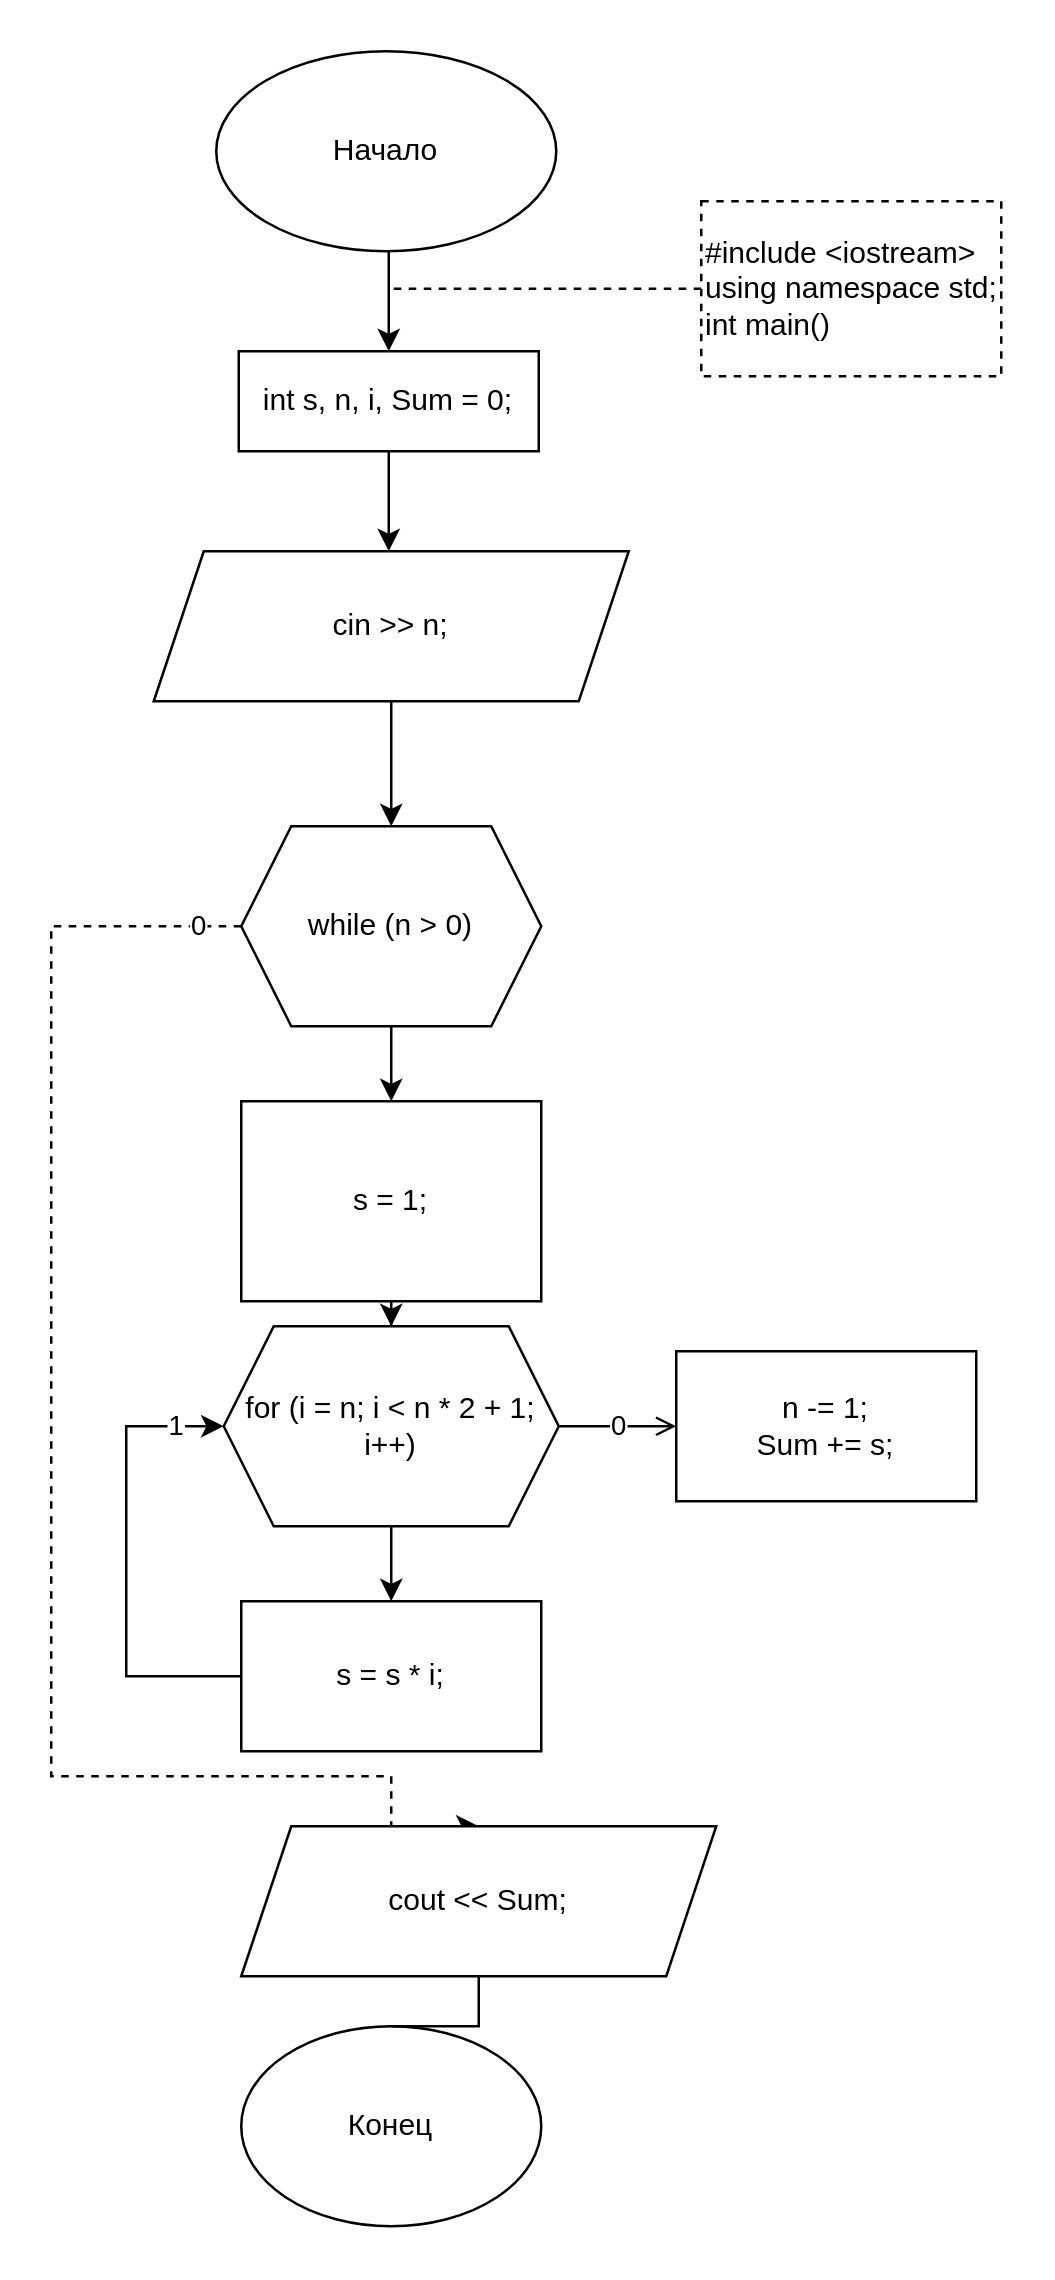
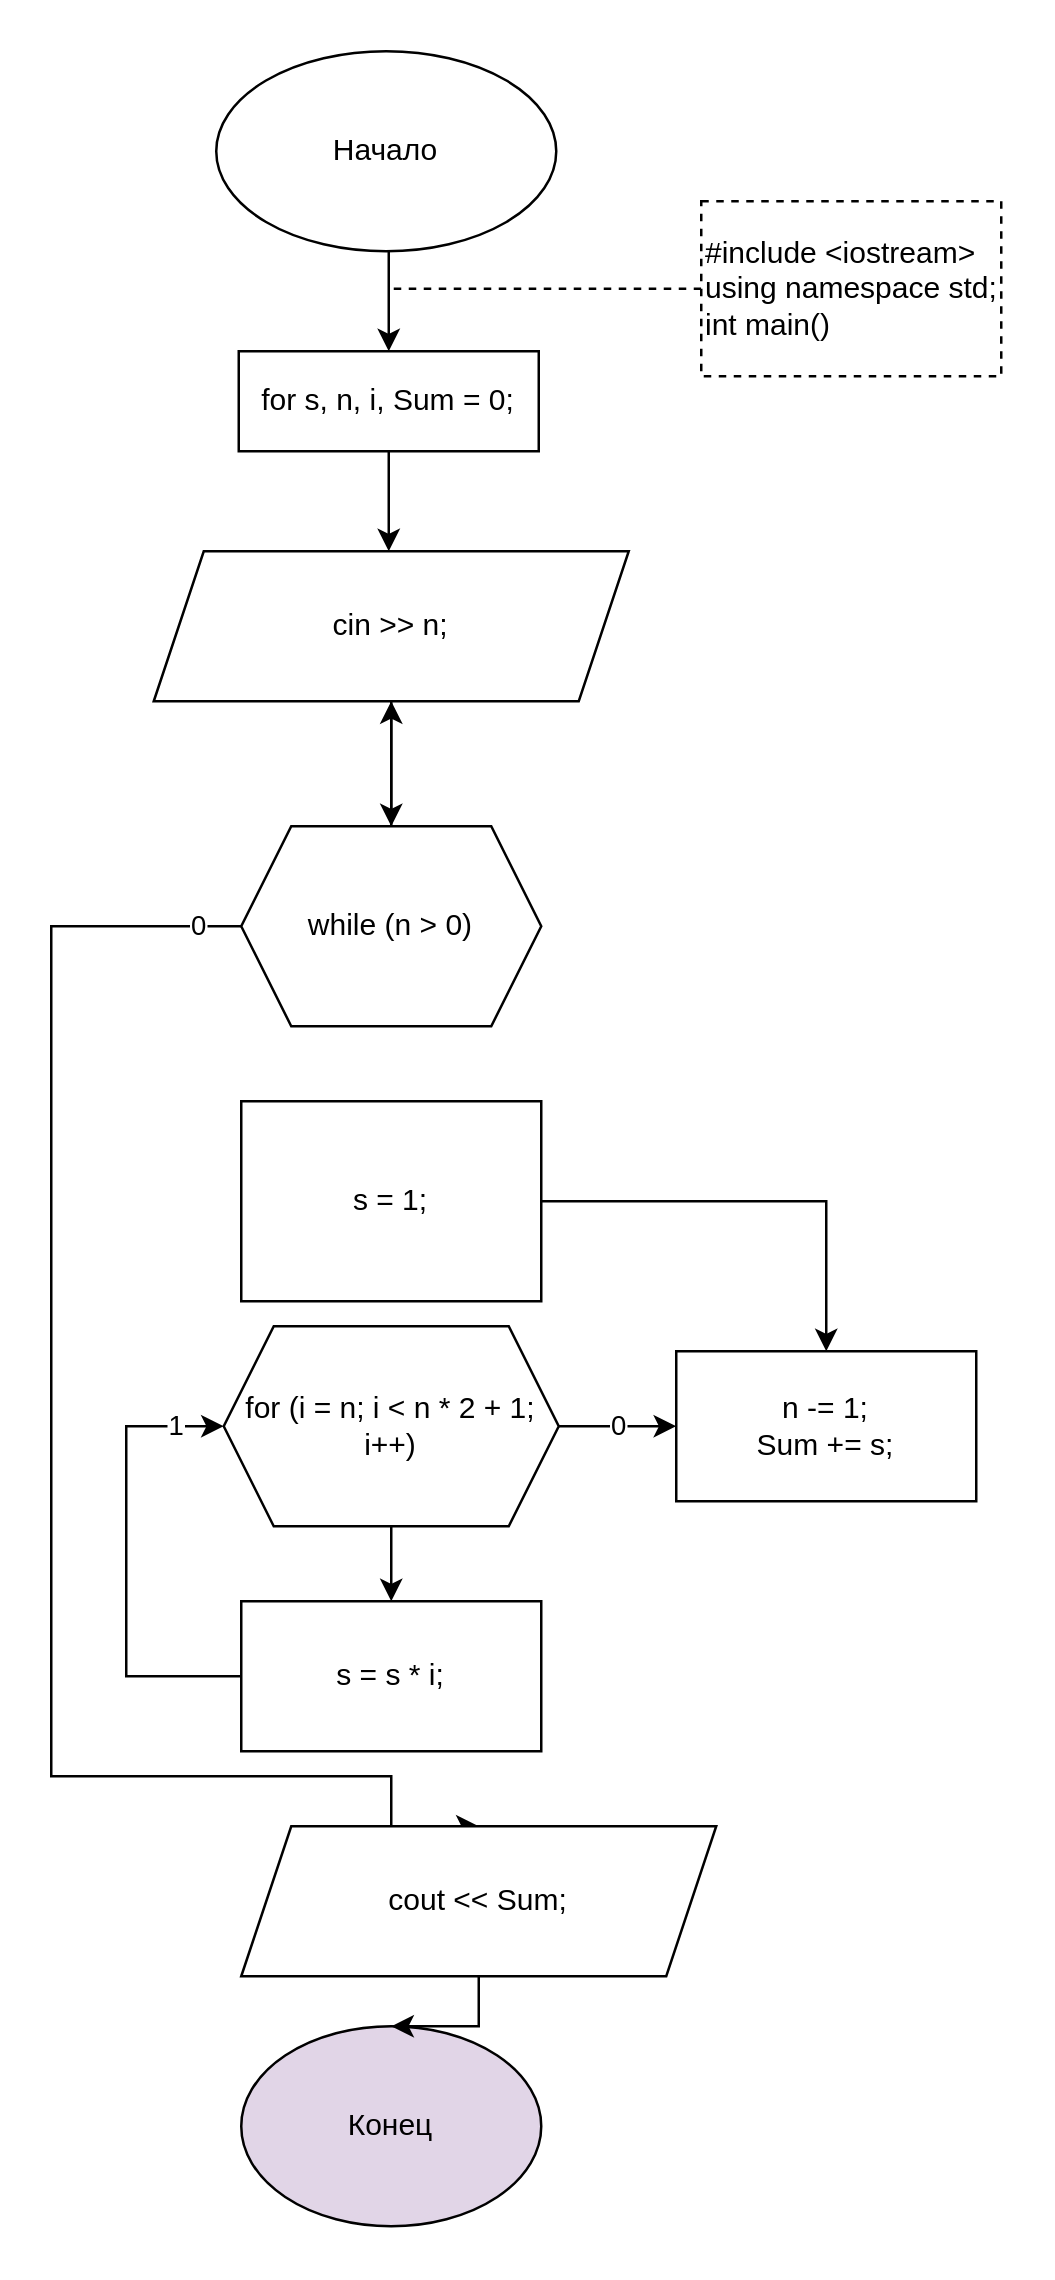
(389, 401) -> (389, 401)
(391, 1072) -> (391, 824)
(391, 1313) -> (750, 1201)
(662, 1426) -> (658, 1426)
(51, 1472) -> (51, 1472)
(402, 2026) -> (409, 2026)
(391, 2126) -> (391, 2126)
